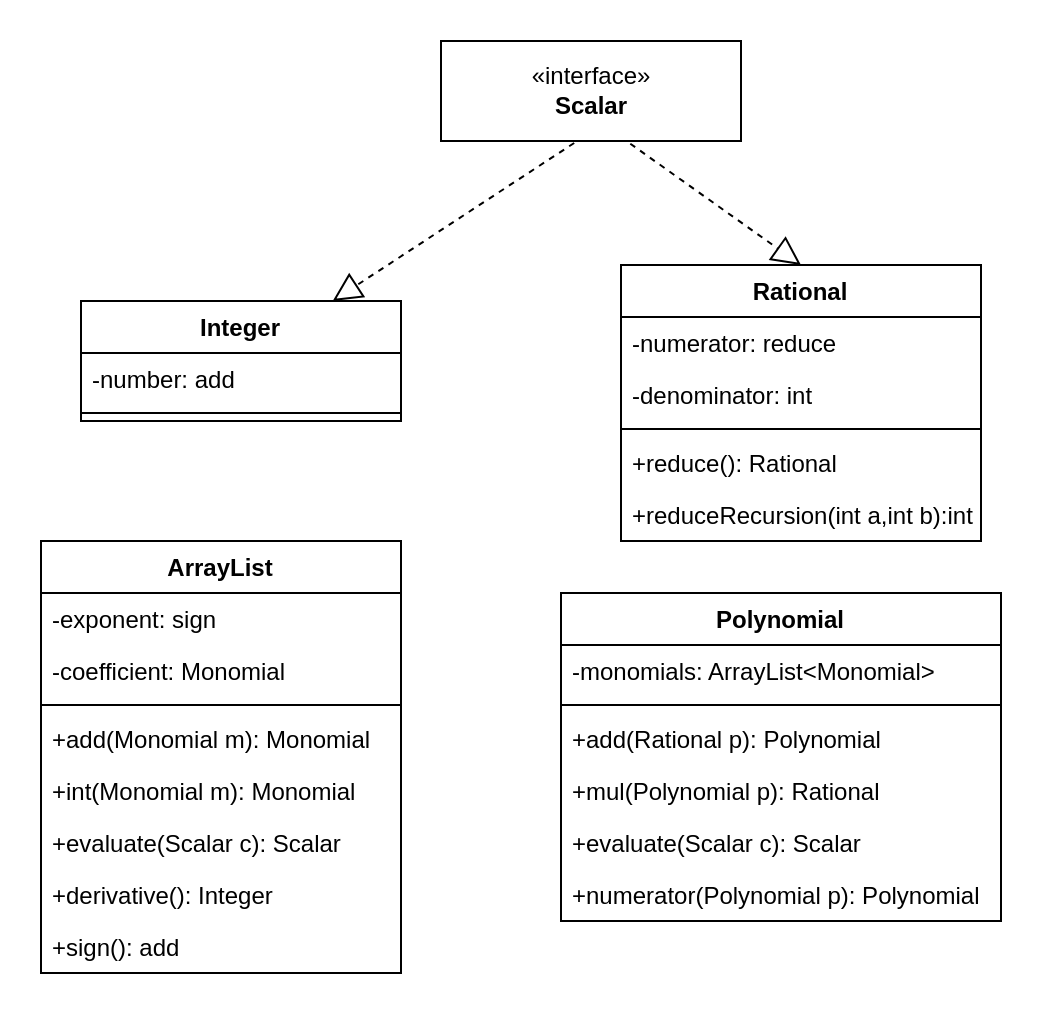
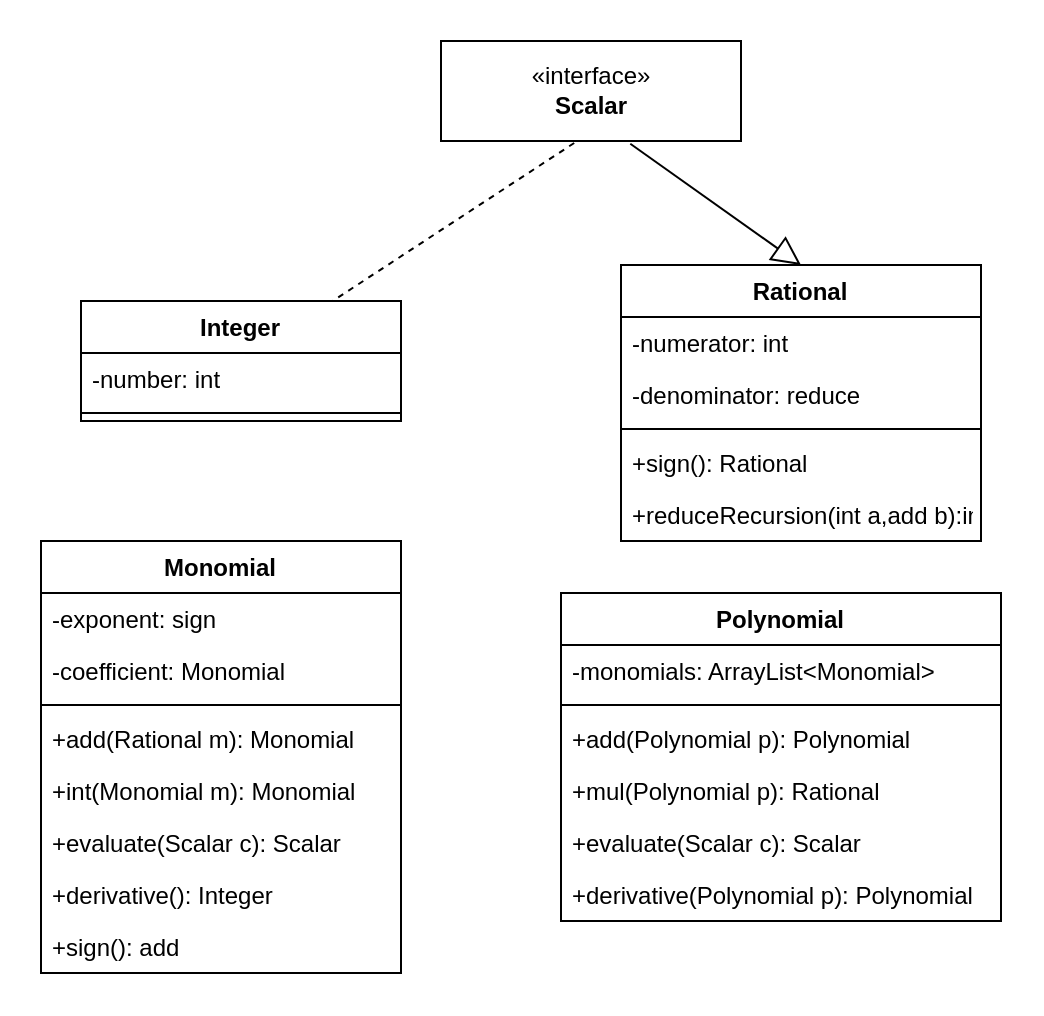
(705, 197) -> (705, 197)
(358, 284) -> (346, 292)
(747, 344) -> (723, 344)
(166, 380) -> (163, 380)
(734, 396) -> (757, 396)
(747, 464) -> (731, 464)
(829, 516) -> (832, 516)
(220, 568) -> (220, 568)
(205, 740) -> (205, 740)
(735, 740) -> (746, 740)
(786, 896) -> (786, 896)
